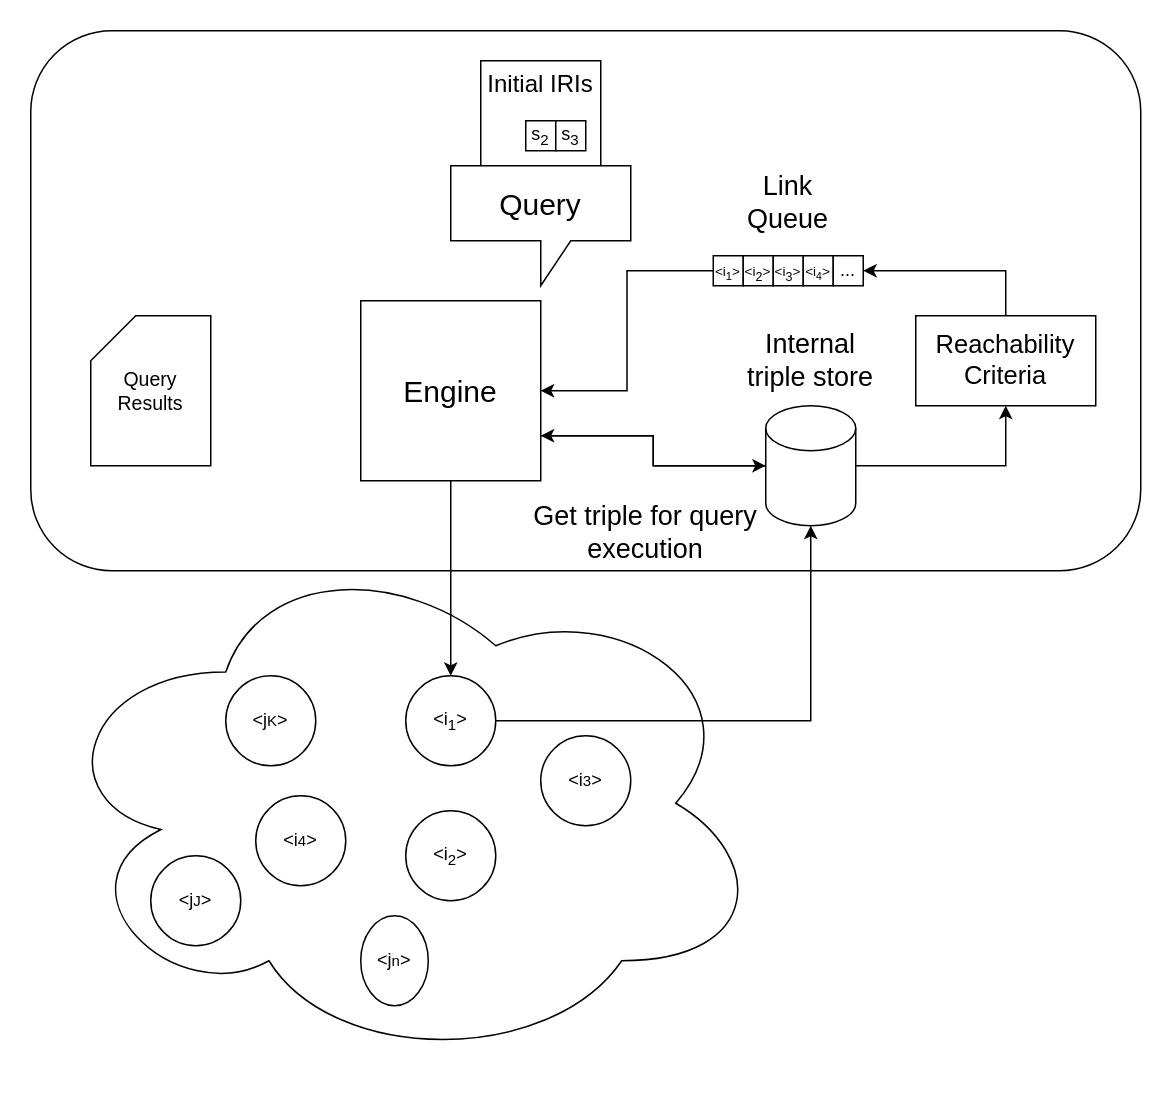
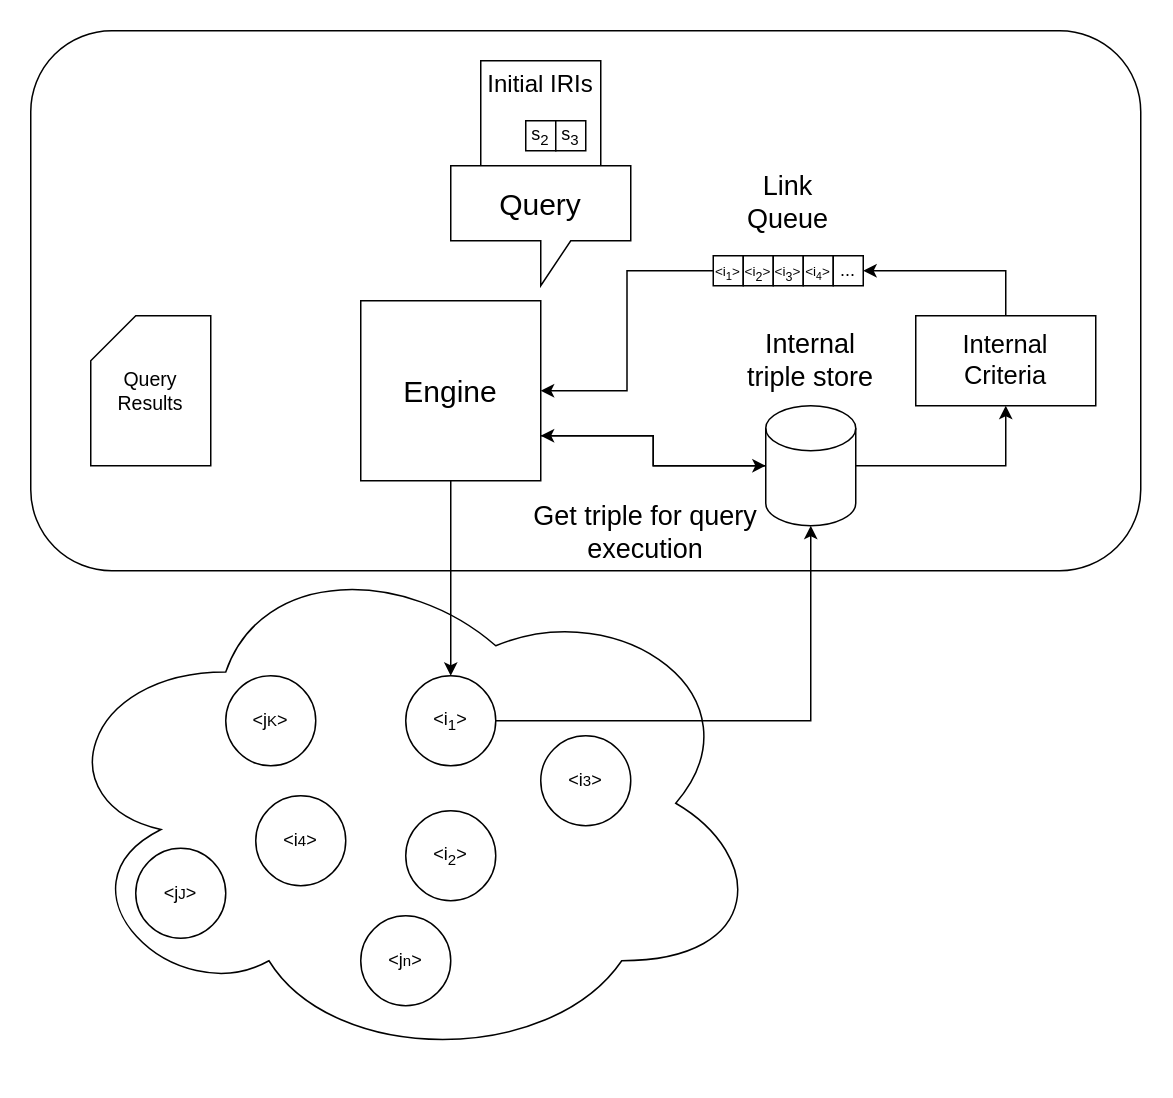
(1006, 361) -> (1006, 361)
(196, 901) -> (181, 893)
(395, 961) -> (406, 961)
